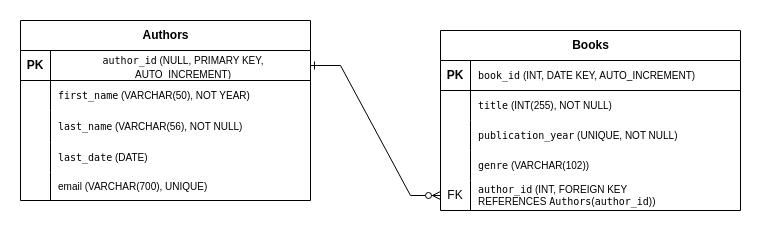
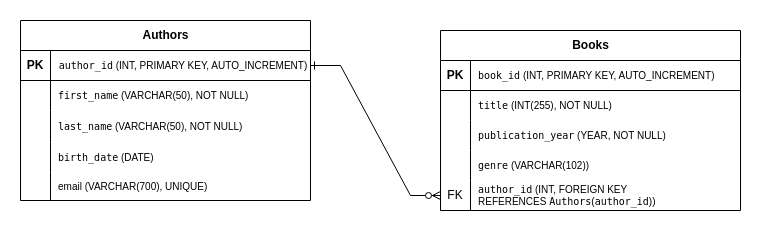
(184, 66) -> (184, 66)
(600, 76) -> (610, 76)
(149, 96) -> (149, 96)
(146, 127) -> (146, 127)
(569, 136) -> (563, 136)
(102, 158) -> (105, 158)
